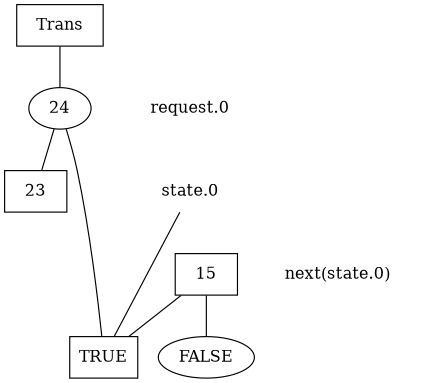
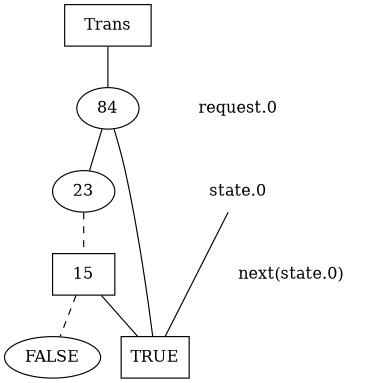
(60, 108) -> (108, 108)
(36, 191) -> (84, 191)
none -> (84, 233)
(206, 316) -> (68, 316)
